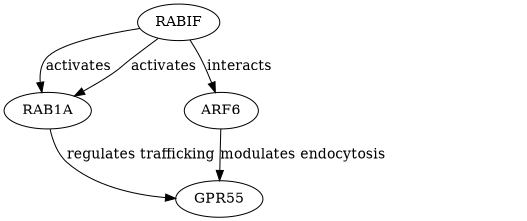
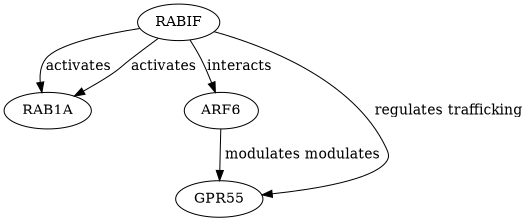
(303, 155) -> (303, 155)
(96, 180) -> (364, 116)
